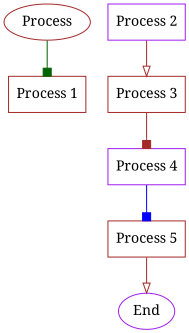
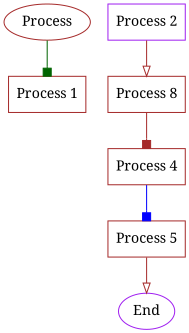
(147, 94) -> (147, 94)
(147, 167) -> (147, 167)
